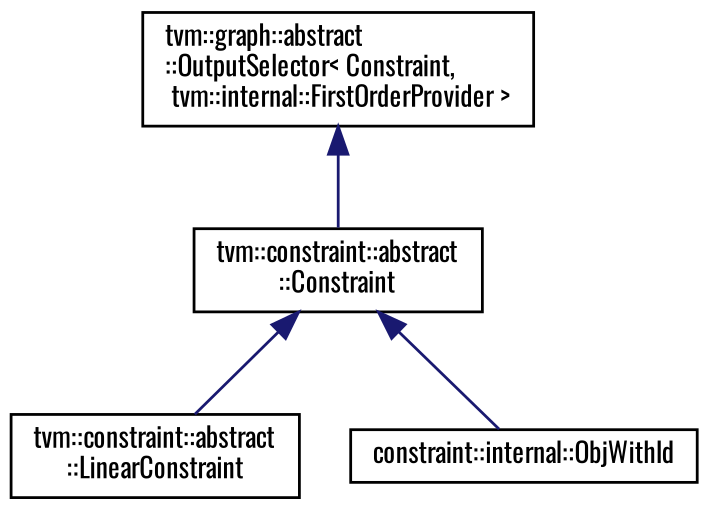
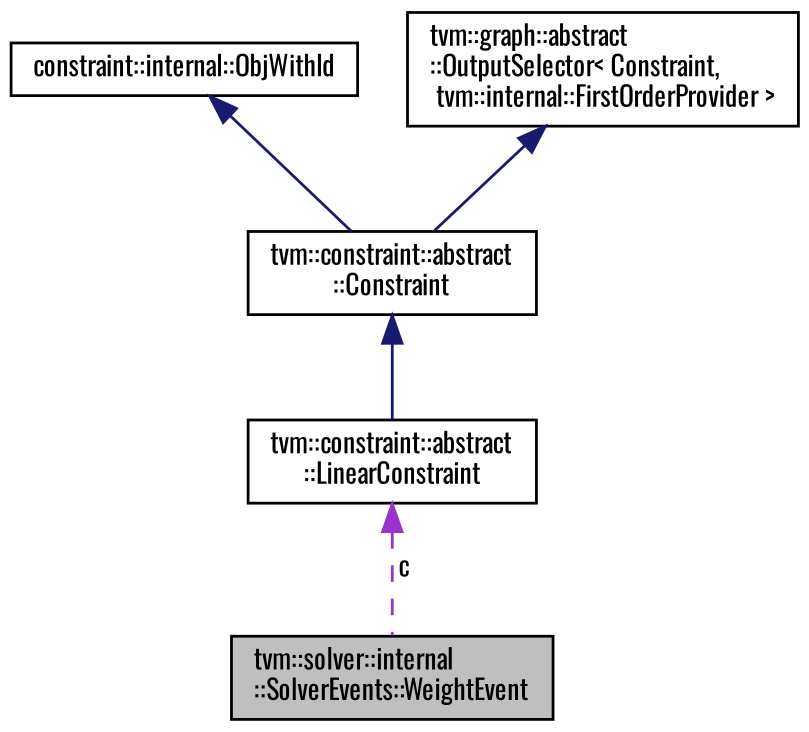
(449, 380) -> (291, 174)
none -> (392, 678)
